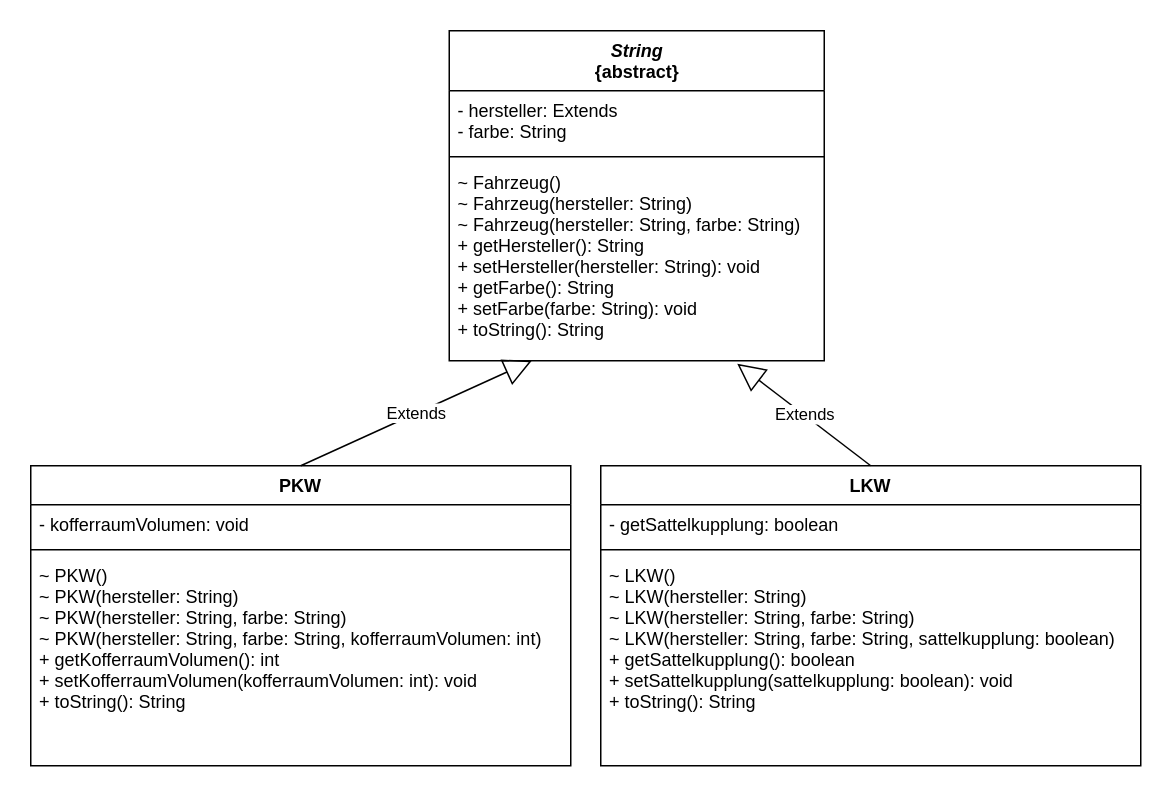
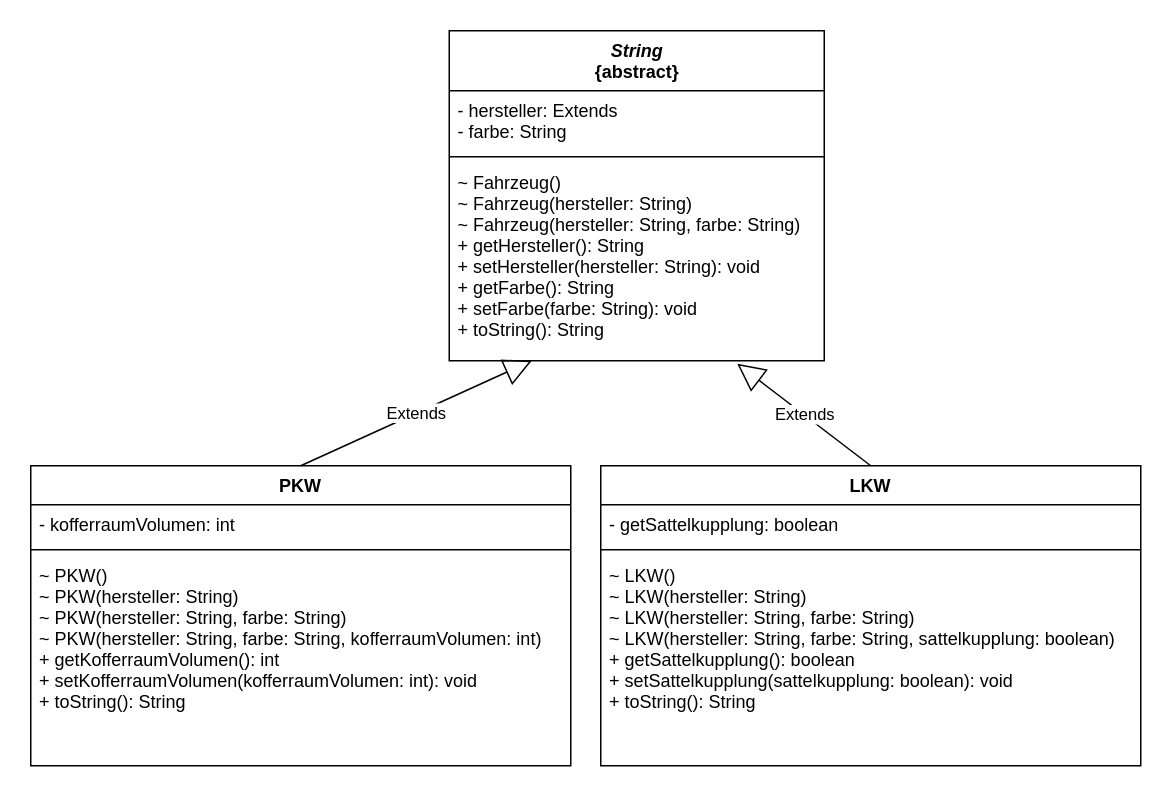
(153, 525) -> (148, 525)
